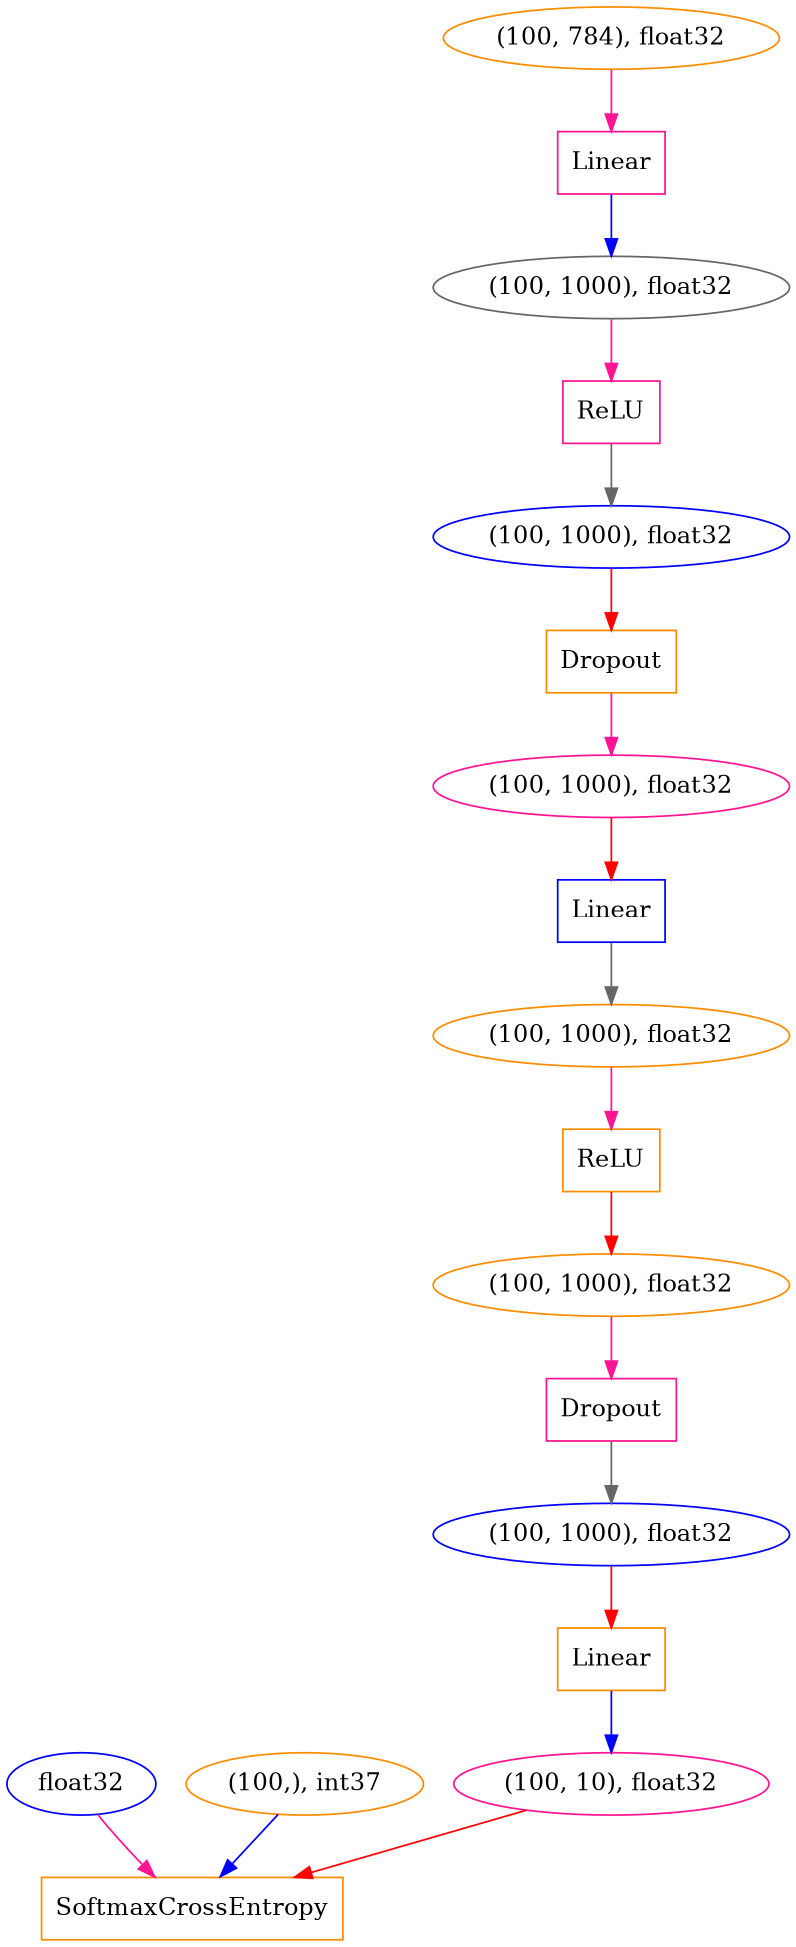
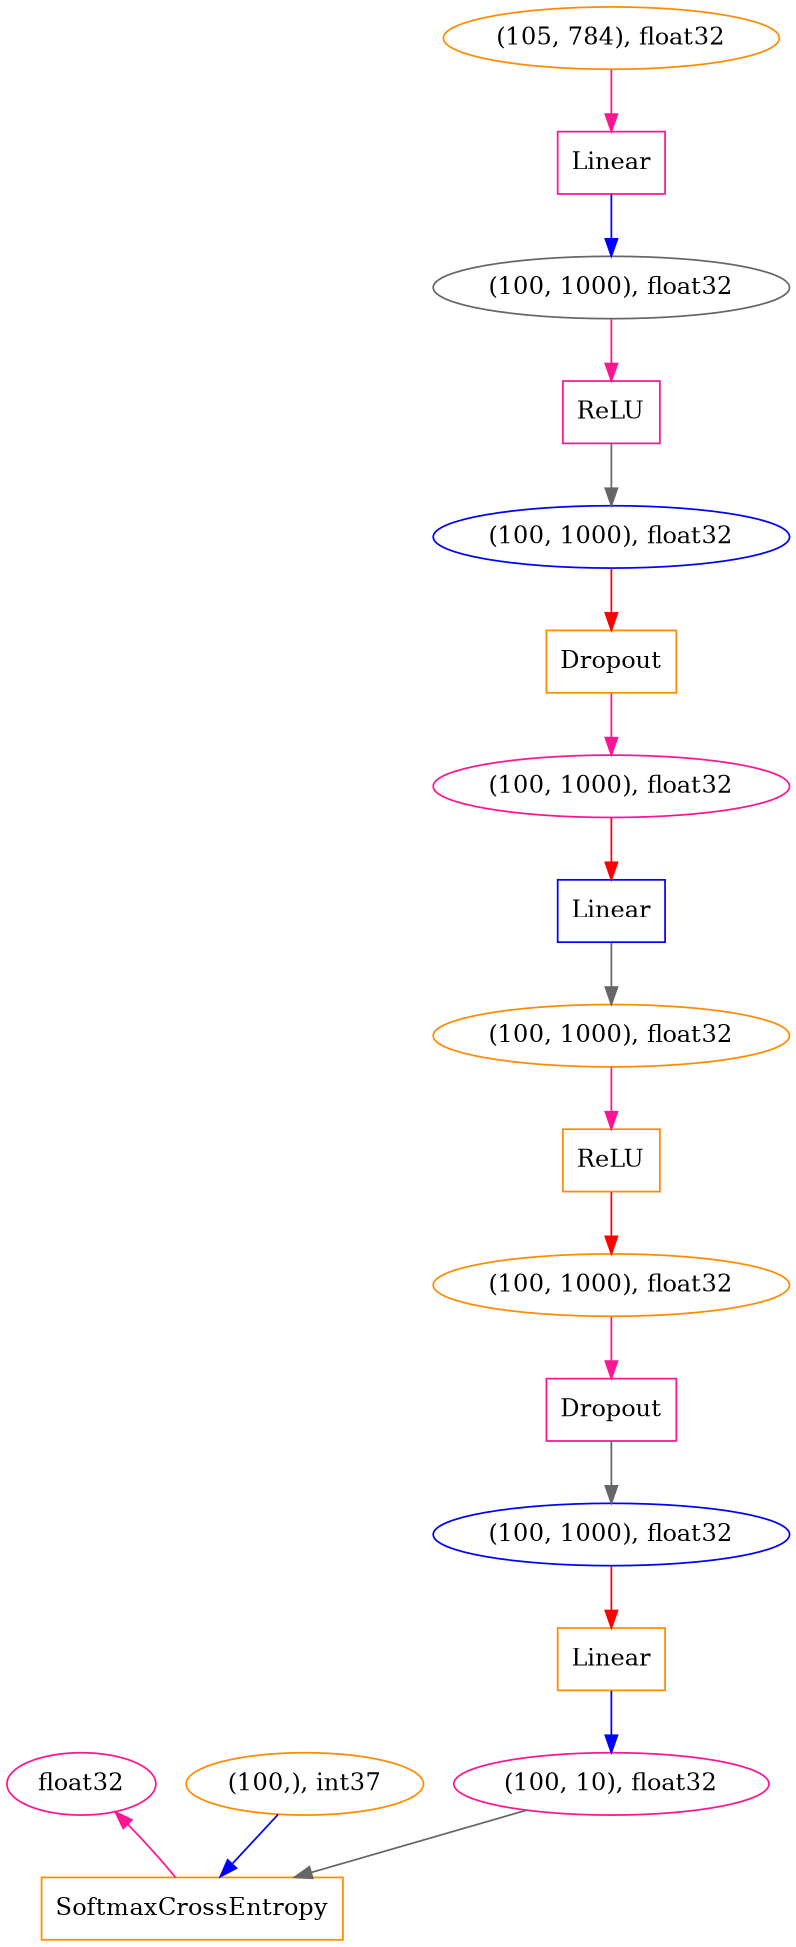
(611, 38) -> (611, 38)
(81, 1784) -> (81, 1784)
(119, 1840) -> (152, 1850)
(419, 1841) -> (419, 1841)
